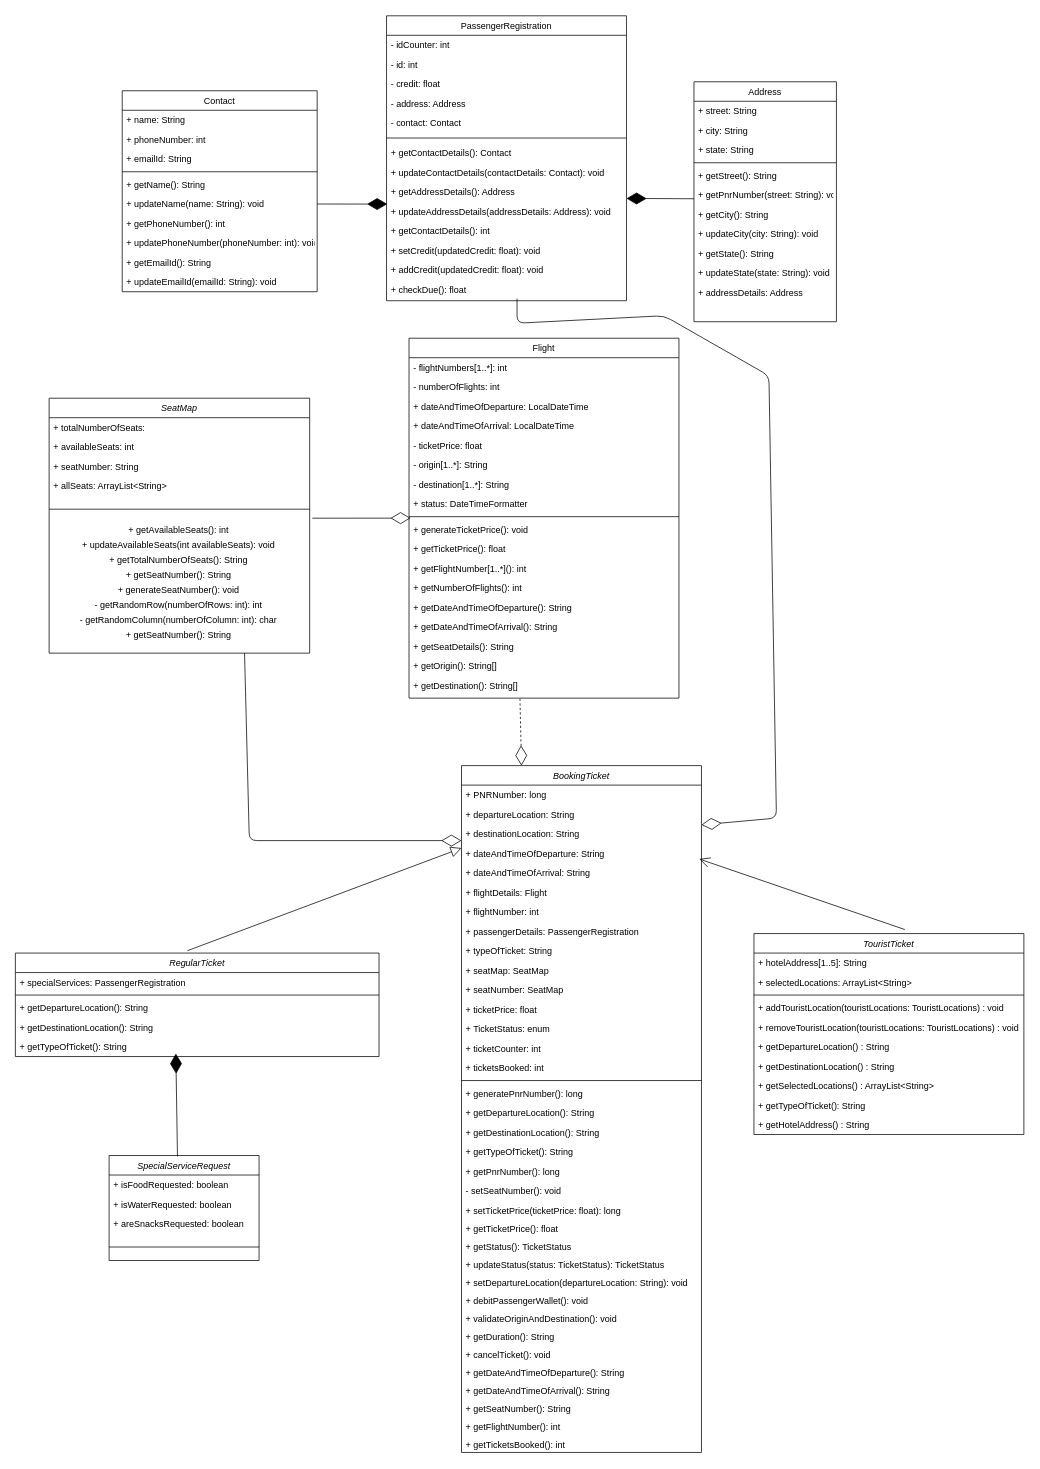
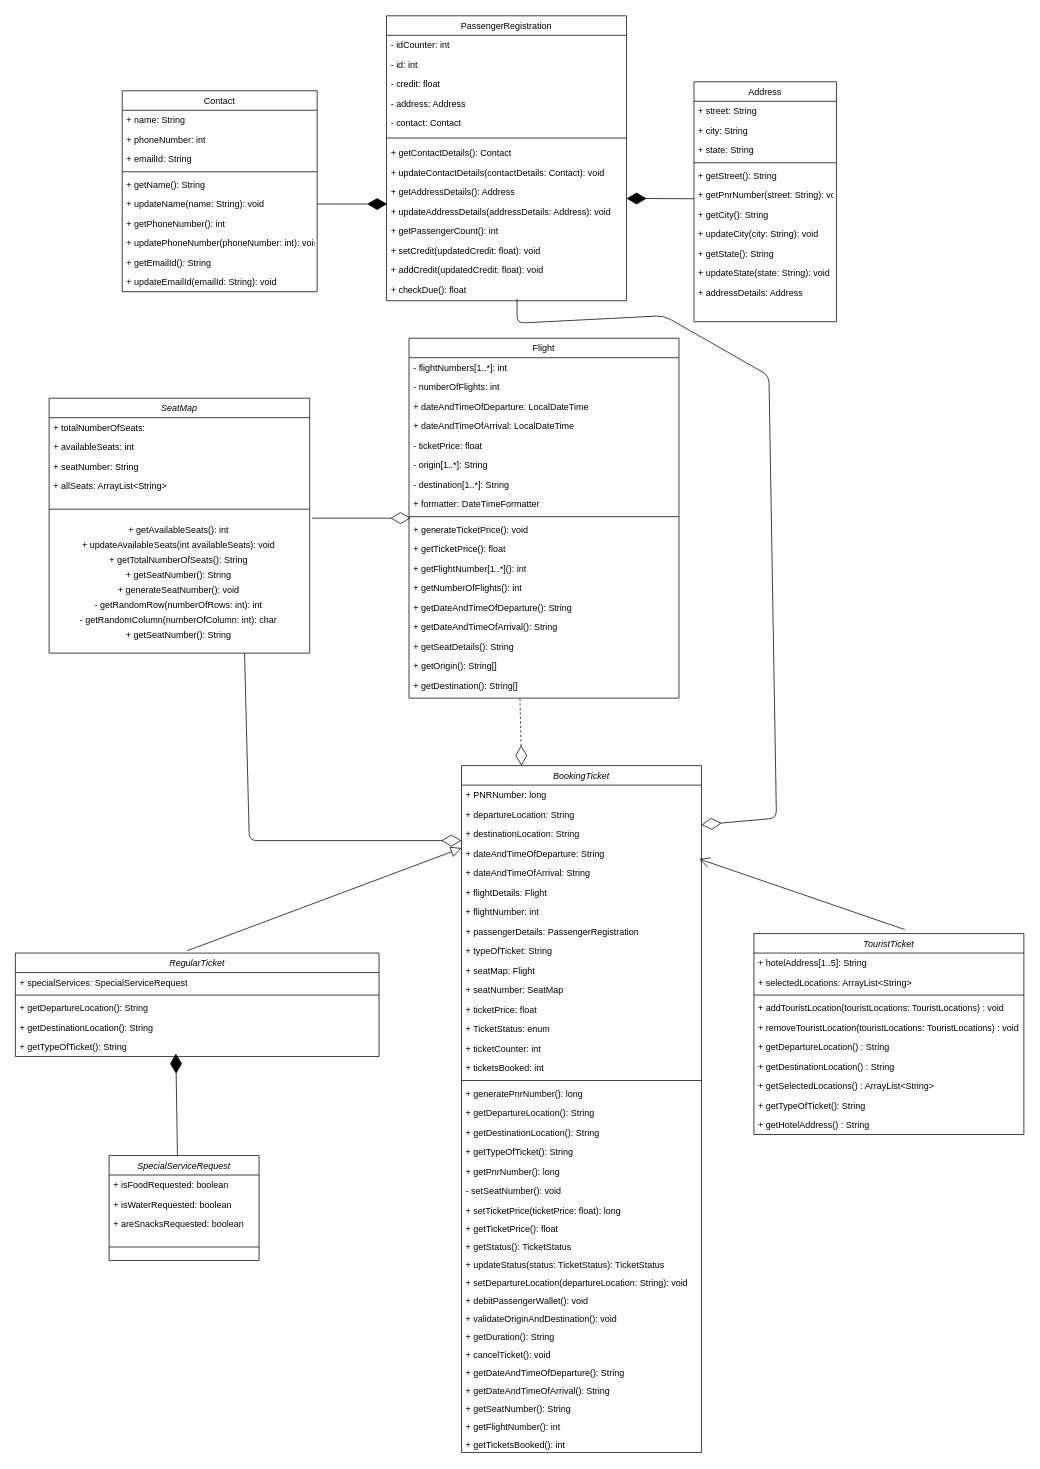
(449, 231) -> (452, 231)
(477, 504) -> (484, 504)
(508, 971) -> (503, 971)
(111, 983) -> (110, 983)
